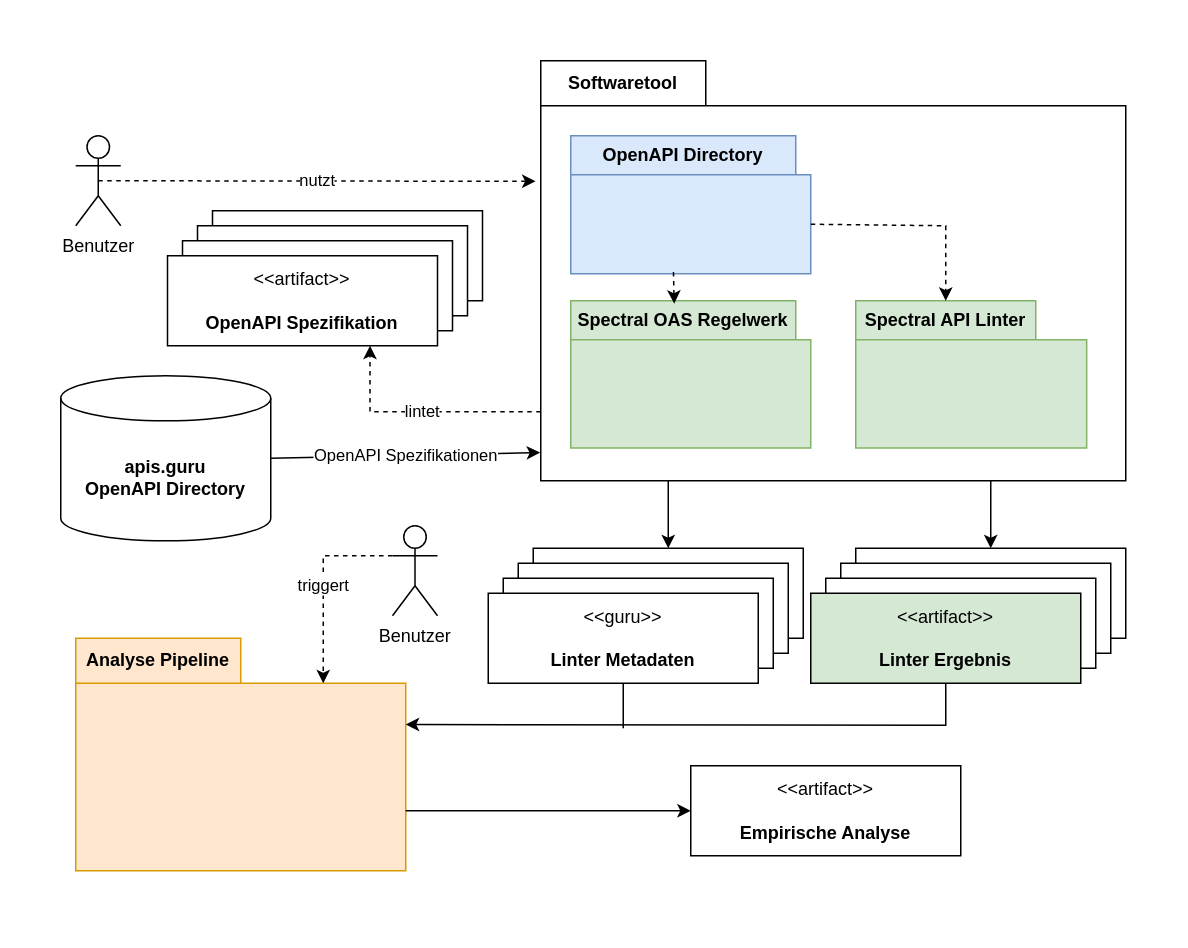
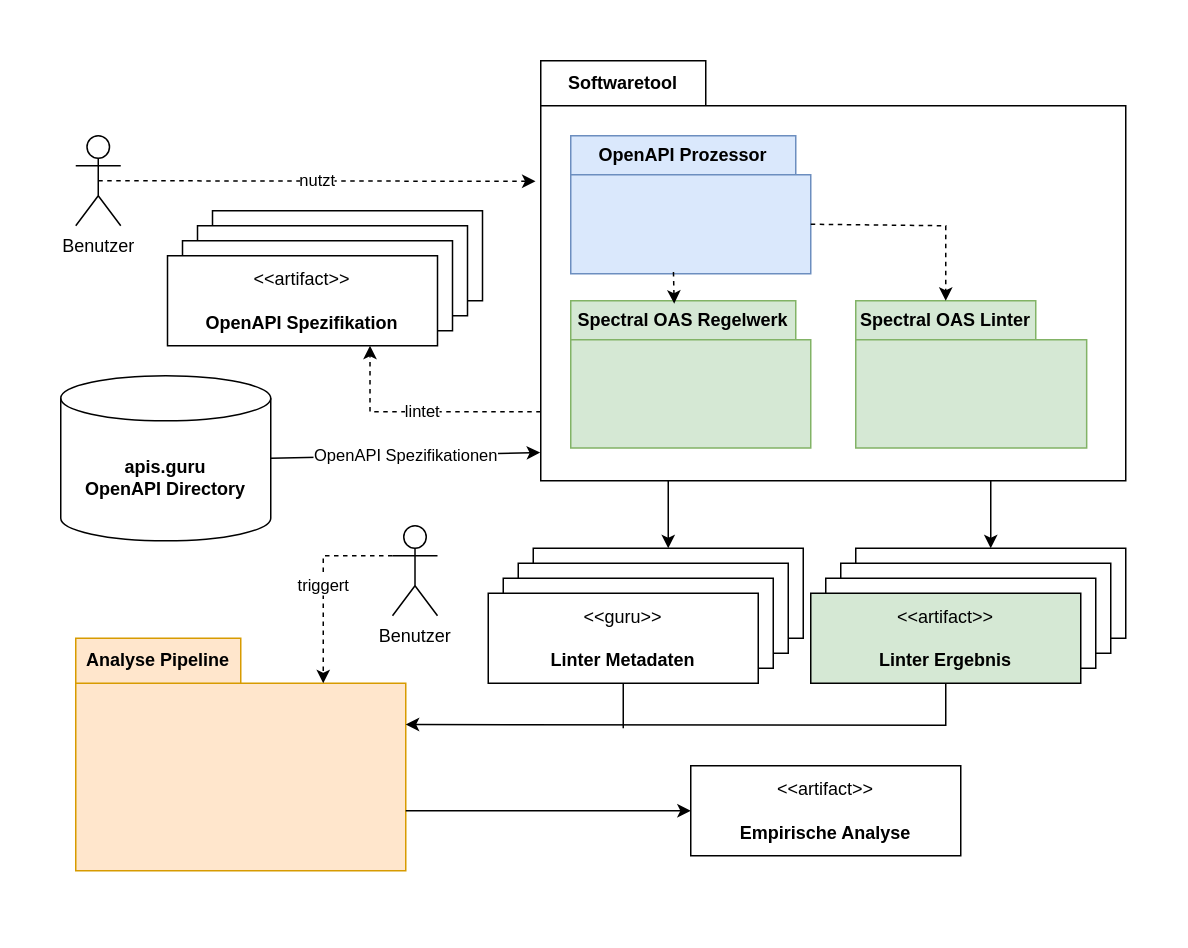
(683, 155) -> (683, 155)
(946, 320) -> (946, 320)
